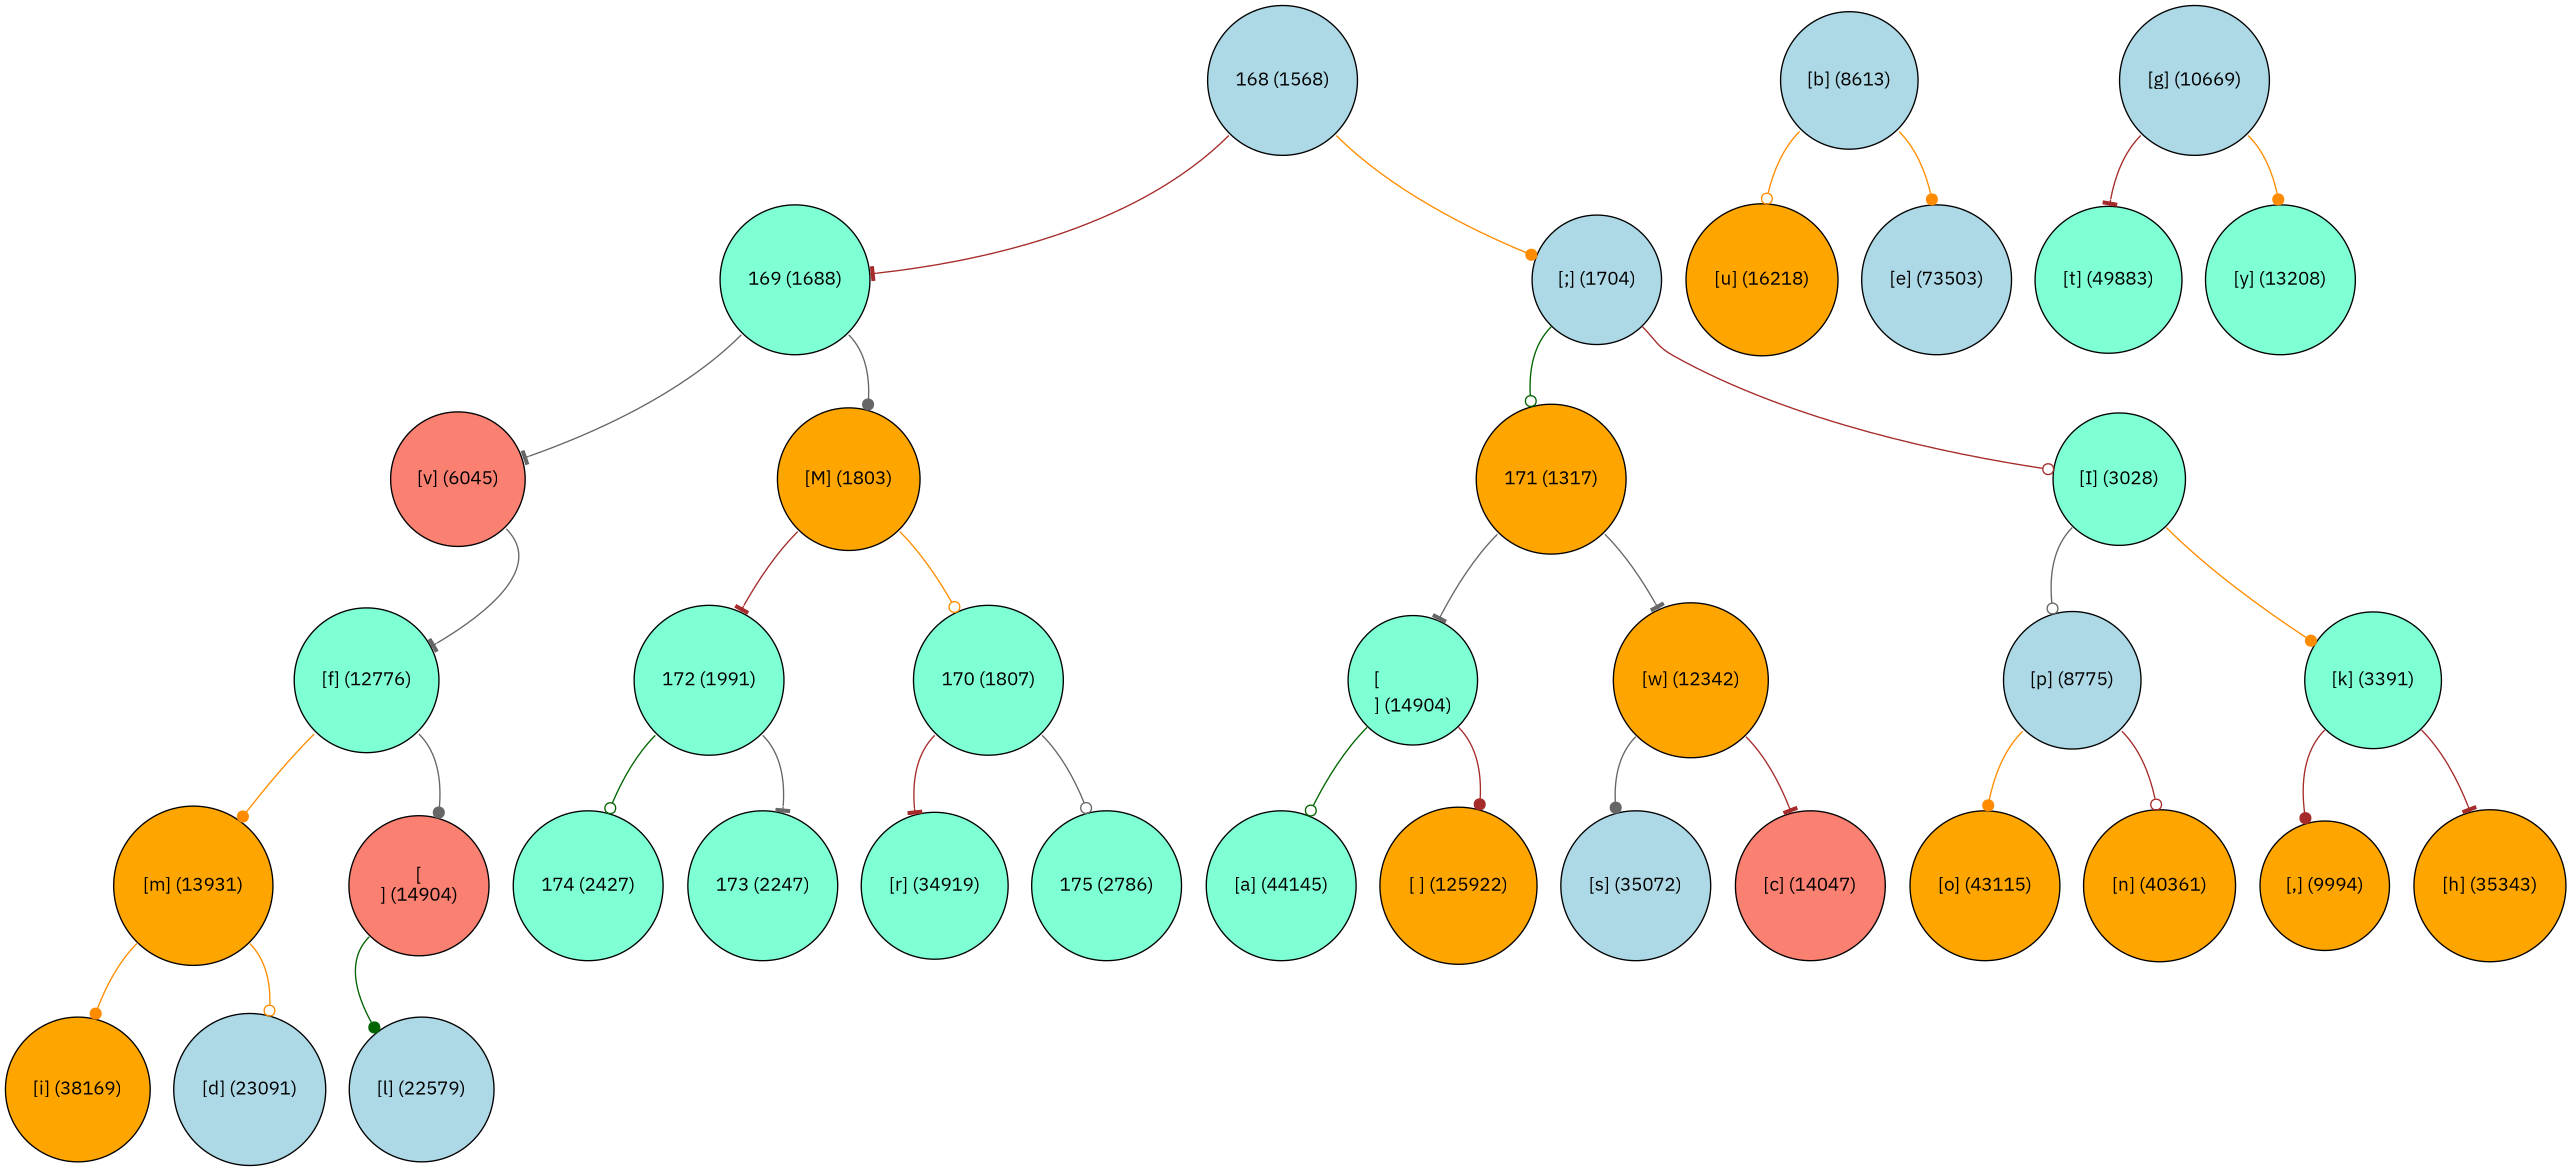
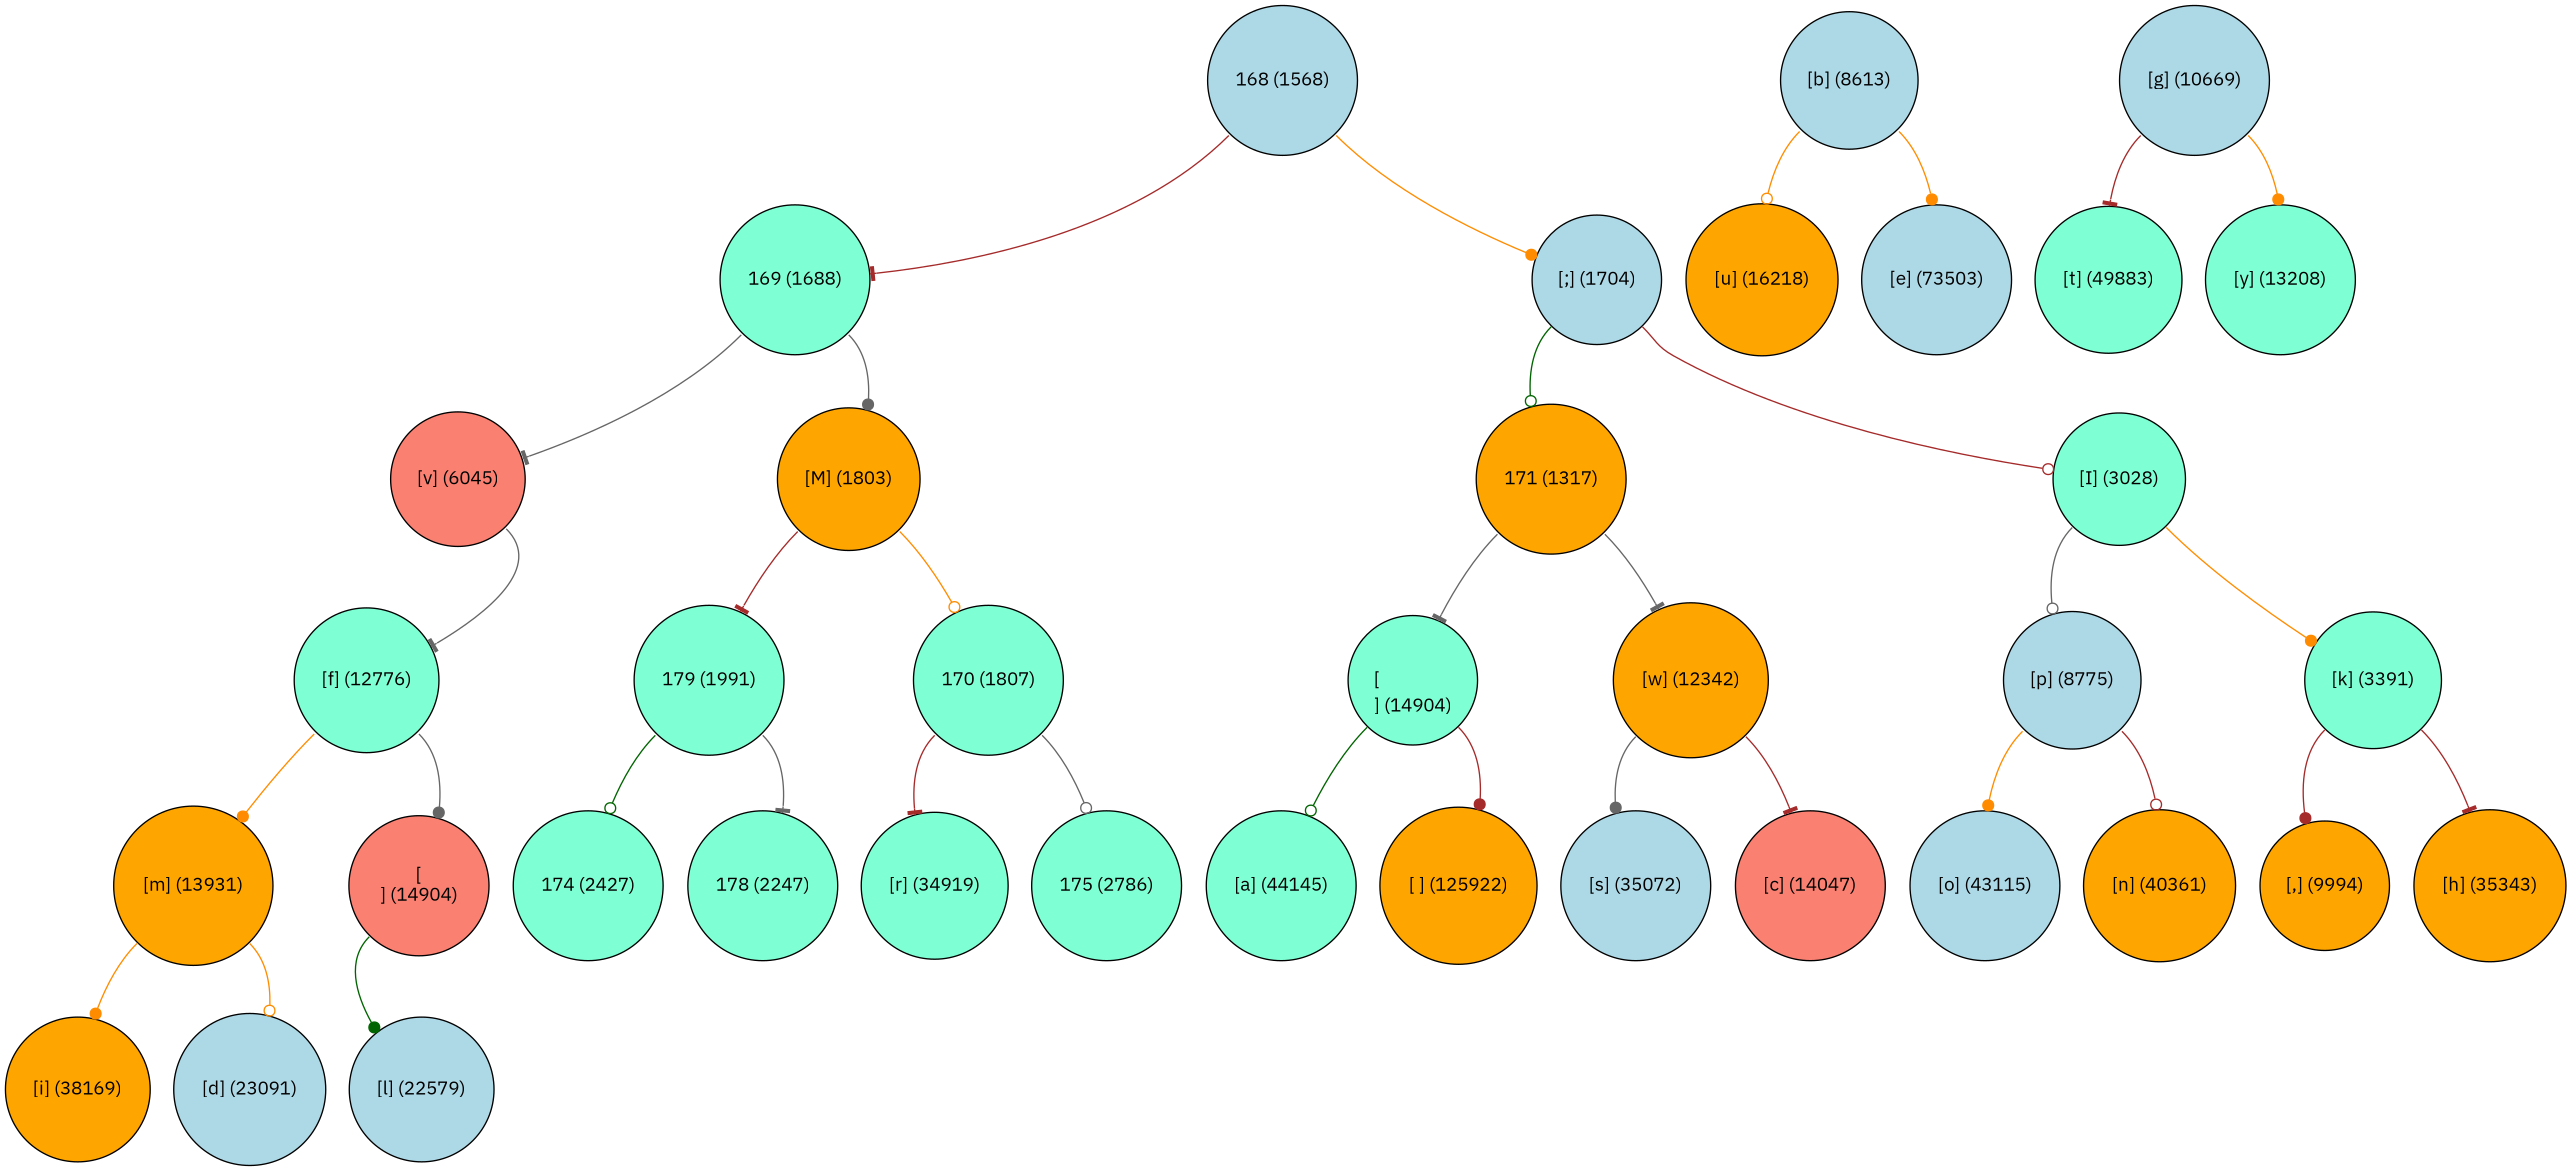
(709, 680) -> (709, 680)
(763, 886) -> (763, 886)
(1985, 886) -> (1985, 886)
